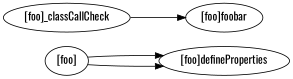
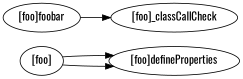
(154, 18) -> (91, 18)
